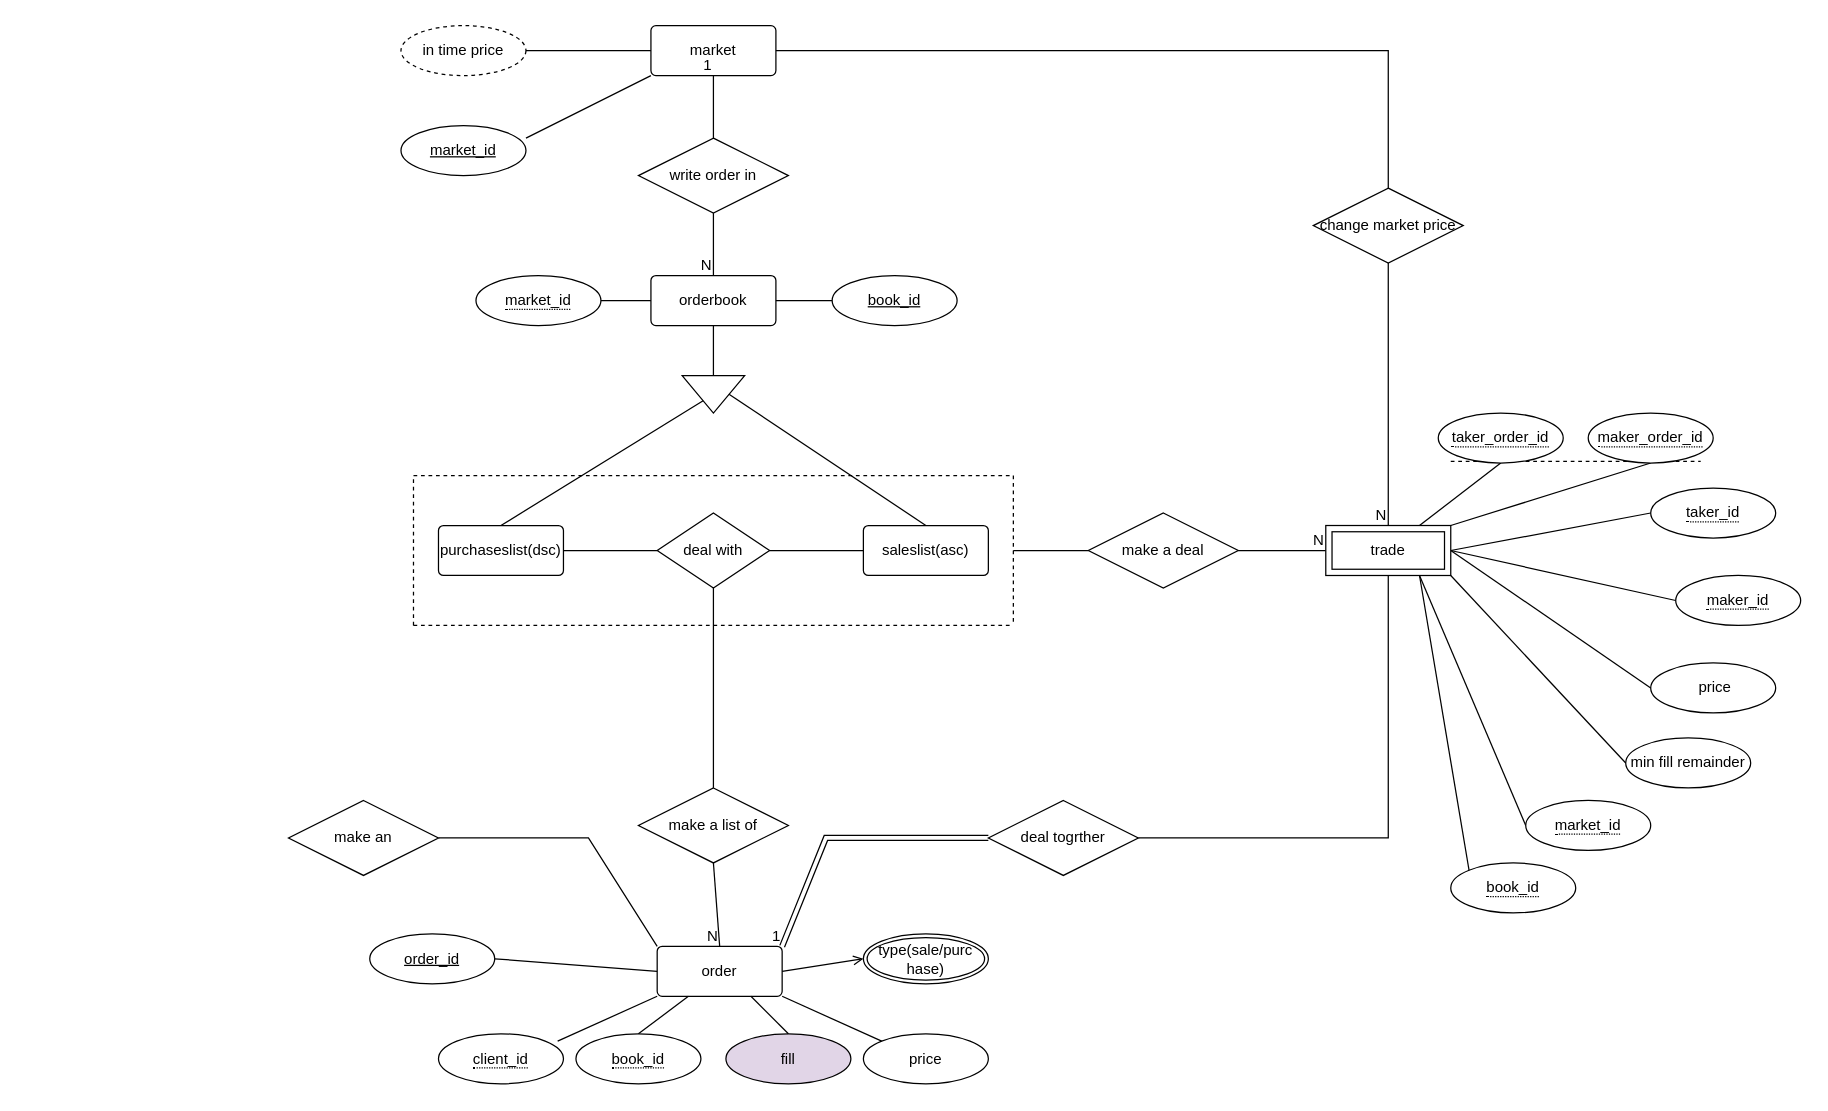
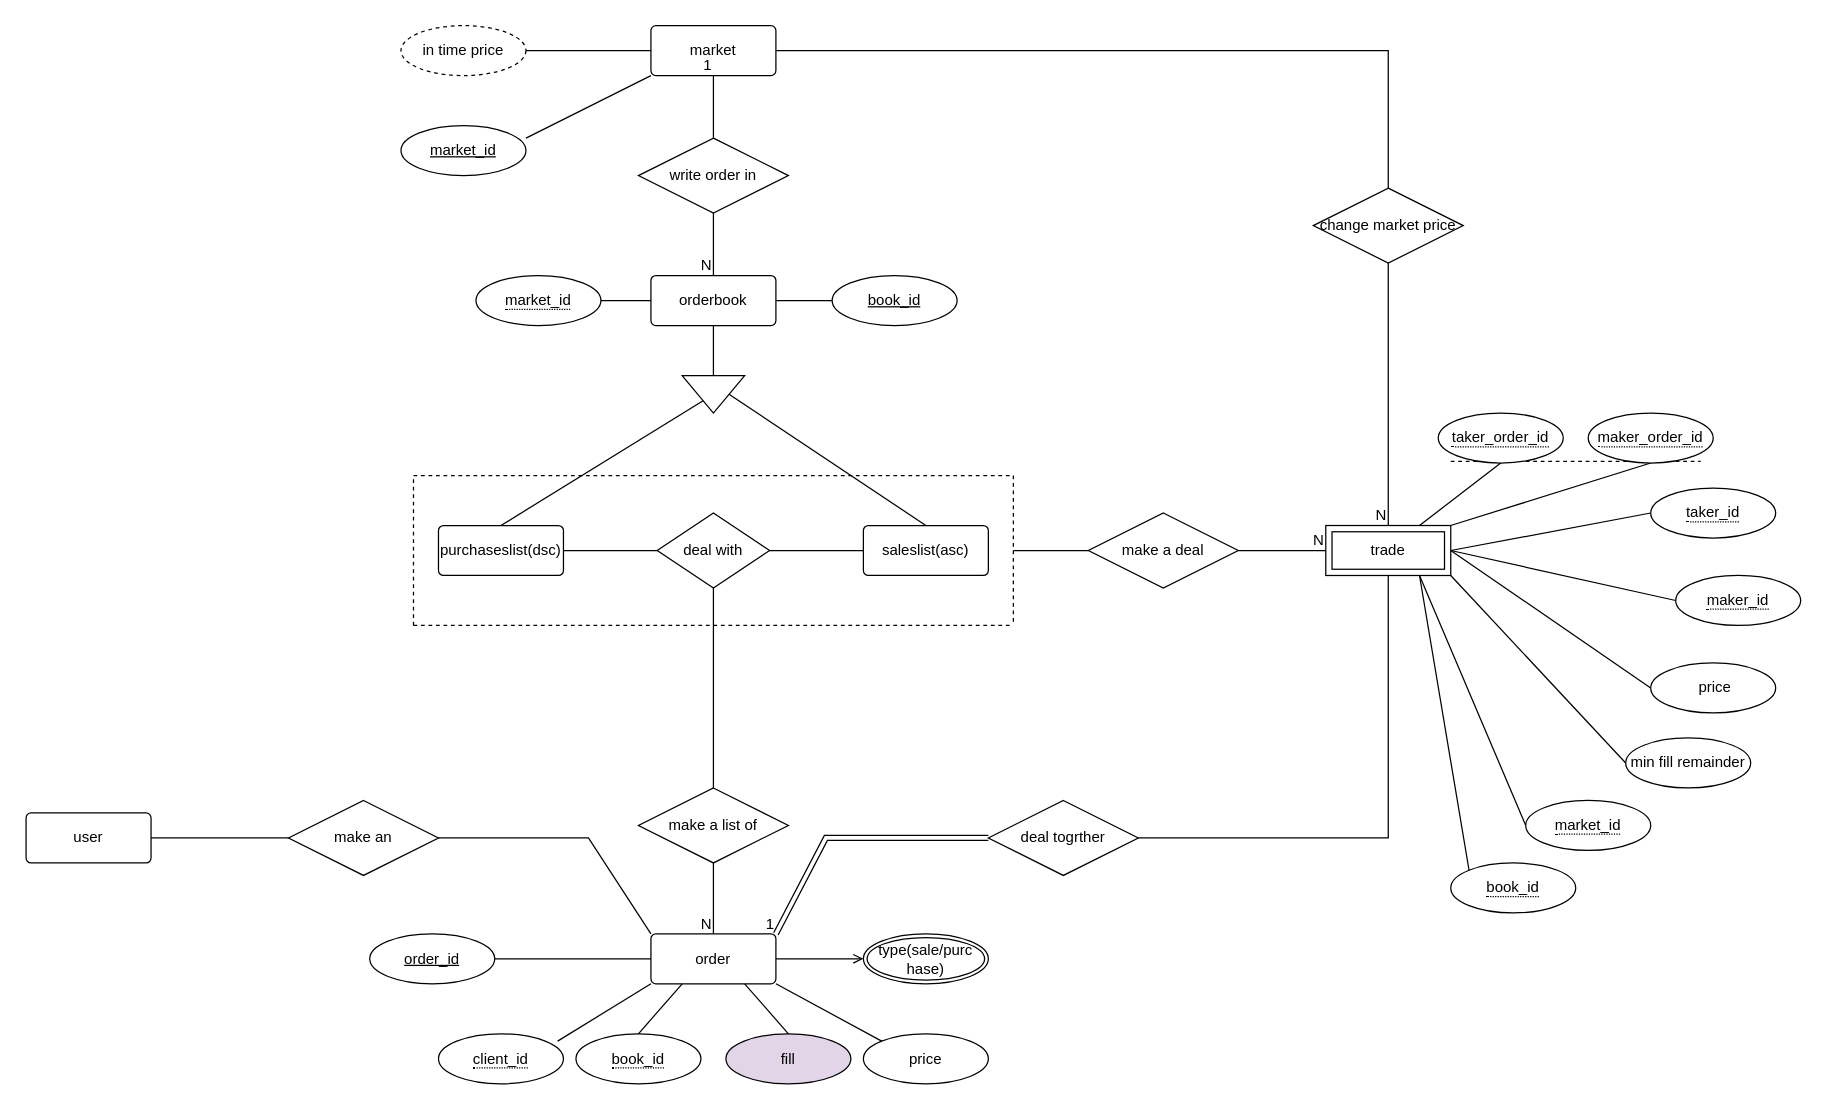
none -> (88, 838)
none -> (219, 838)
(719, 972) -> (713, 959)
